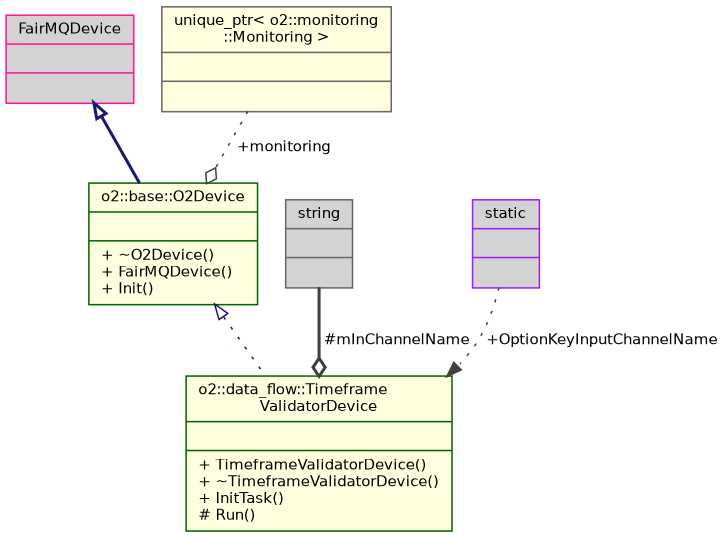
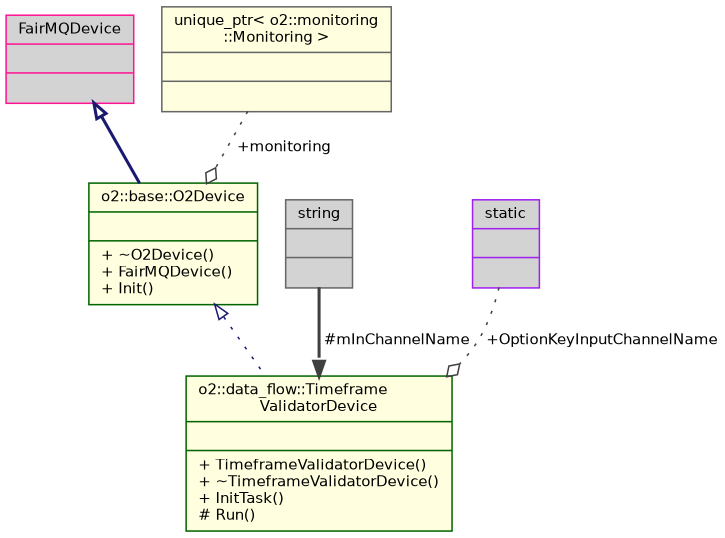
(319, 322) -> (319, 322)
(485, 328) -> (485, 328)
